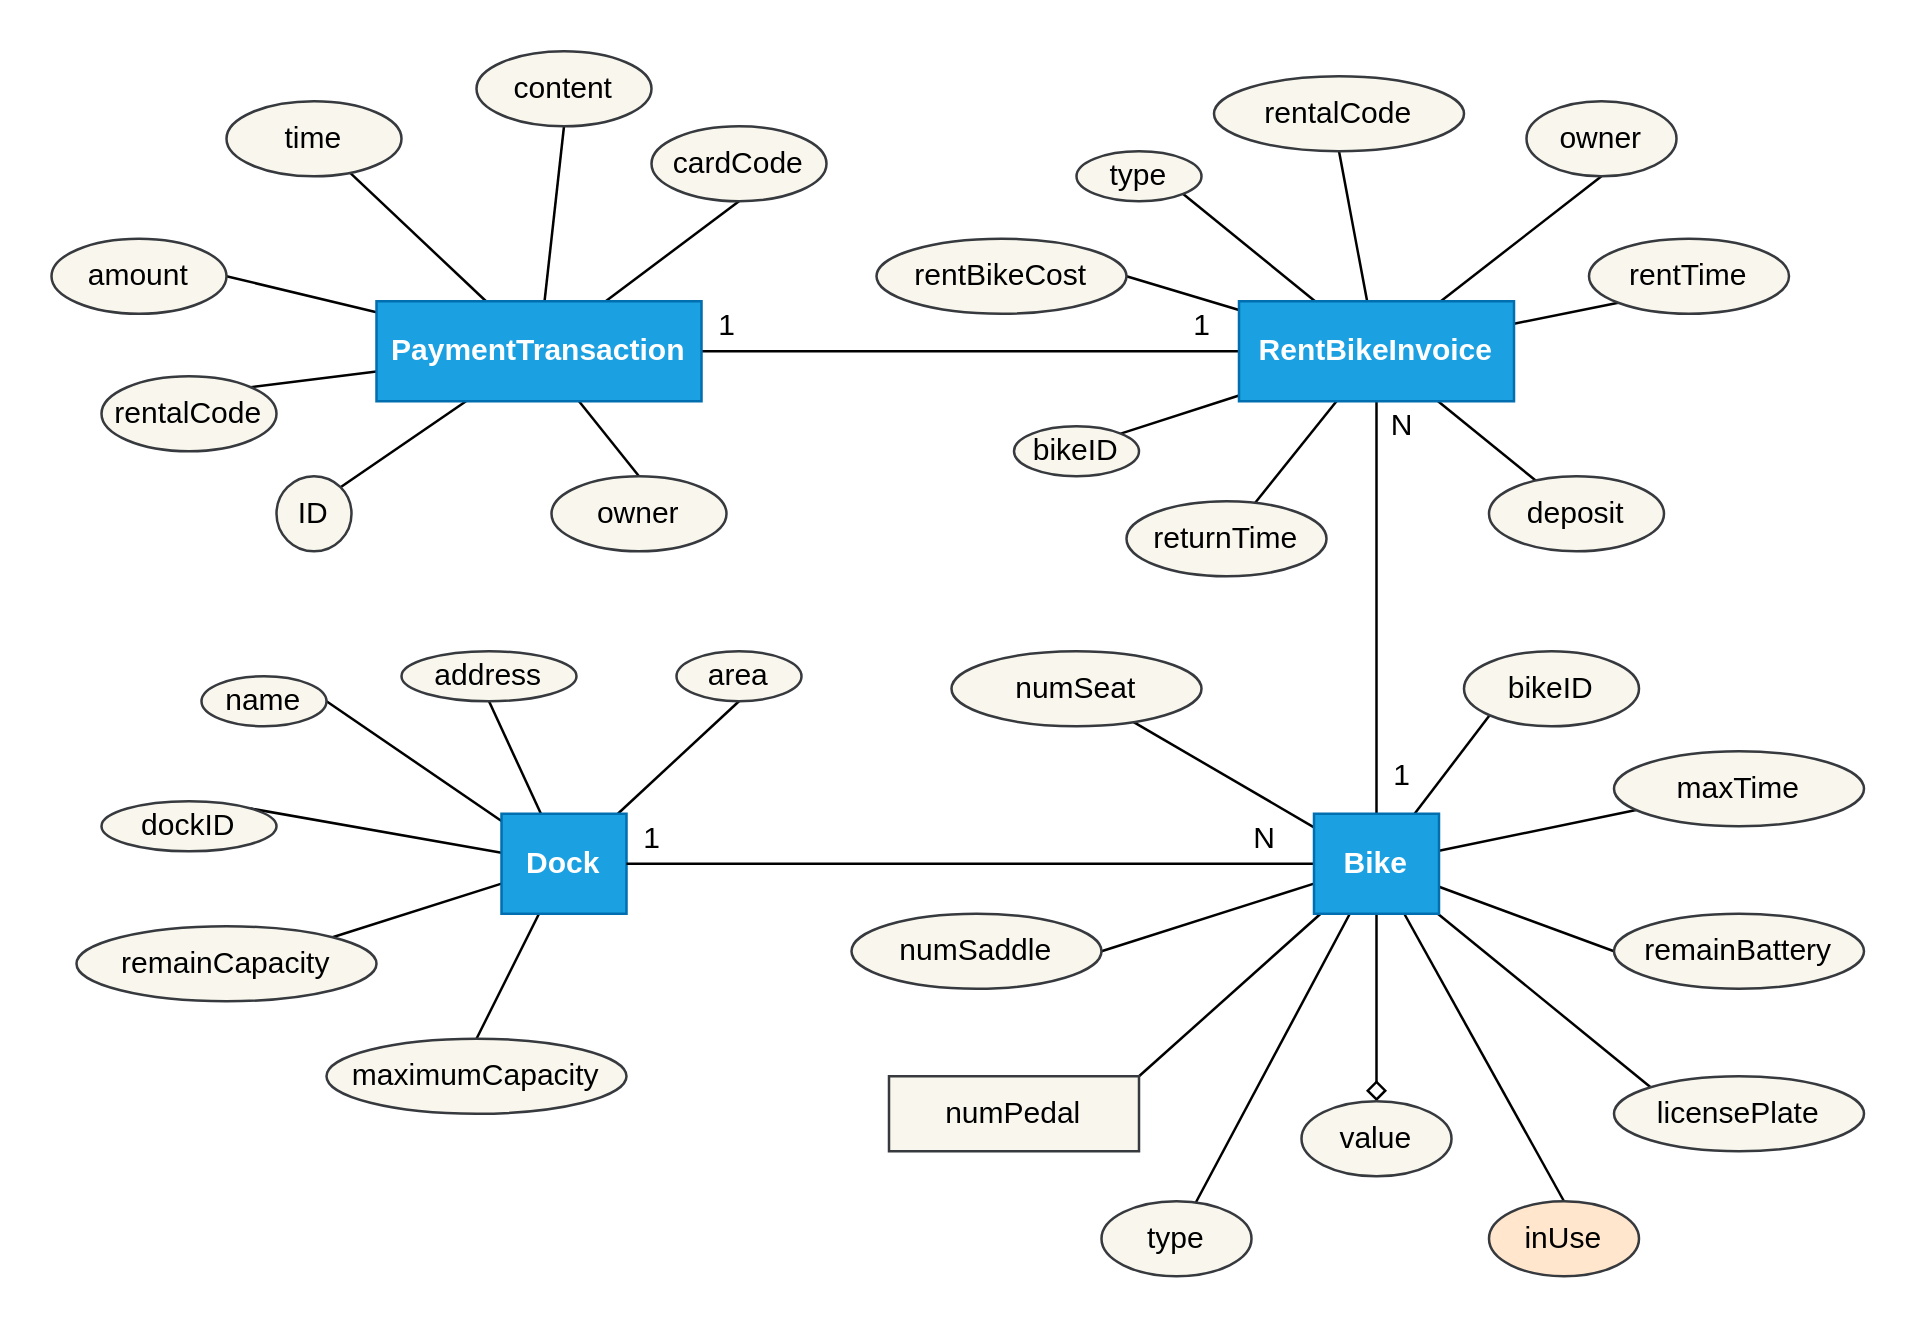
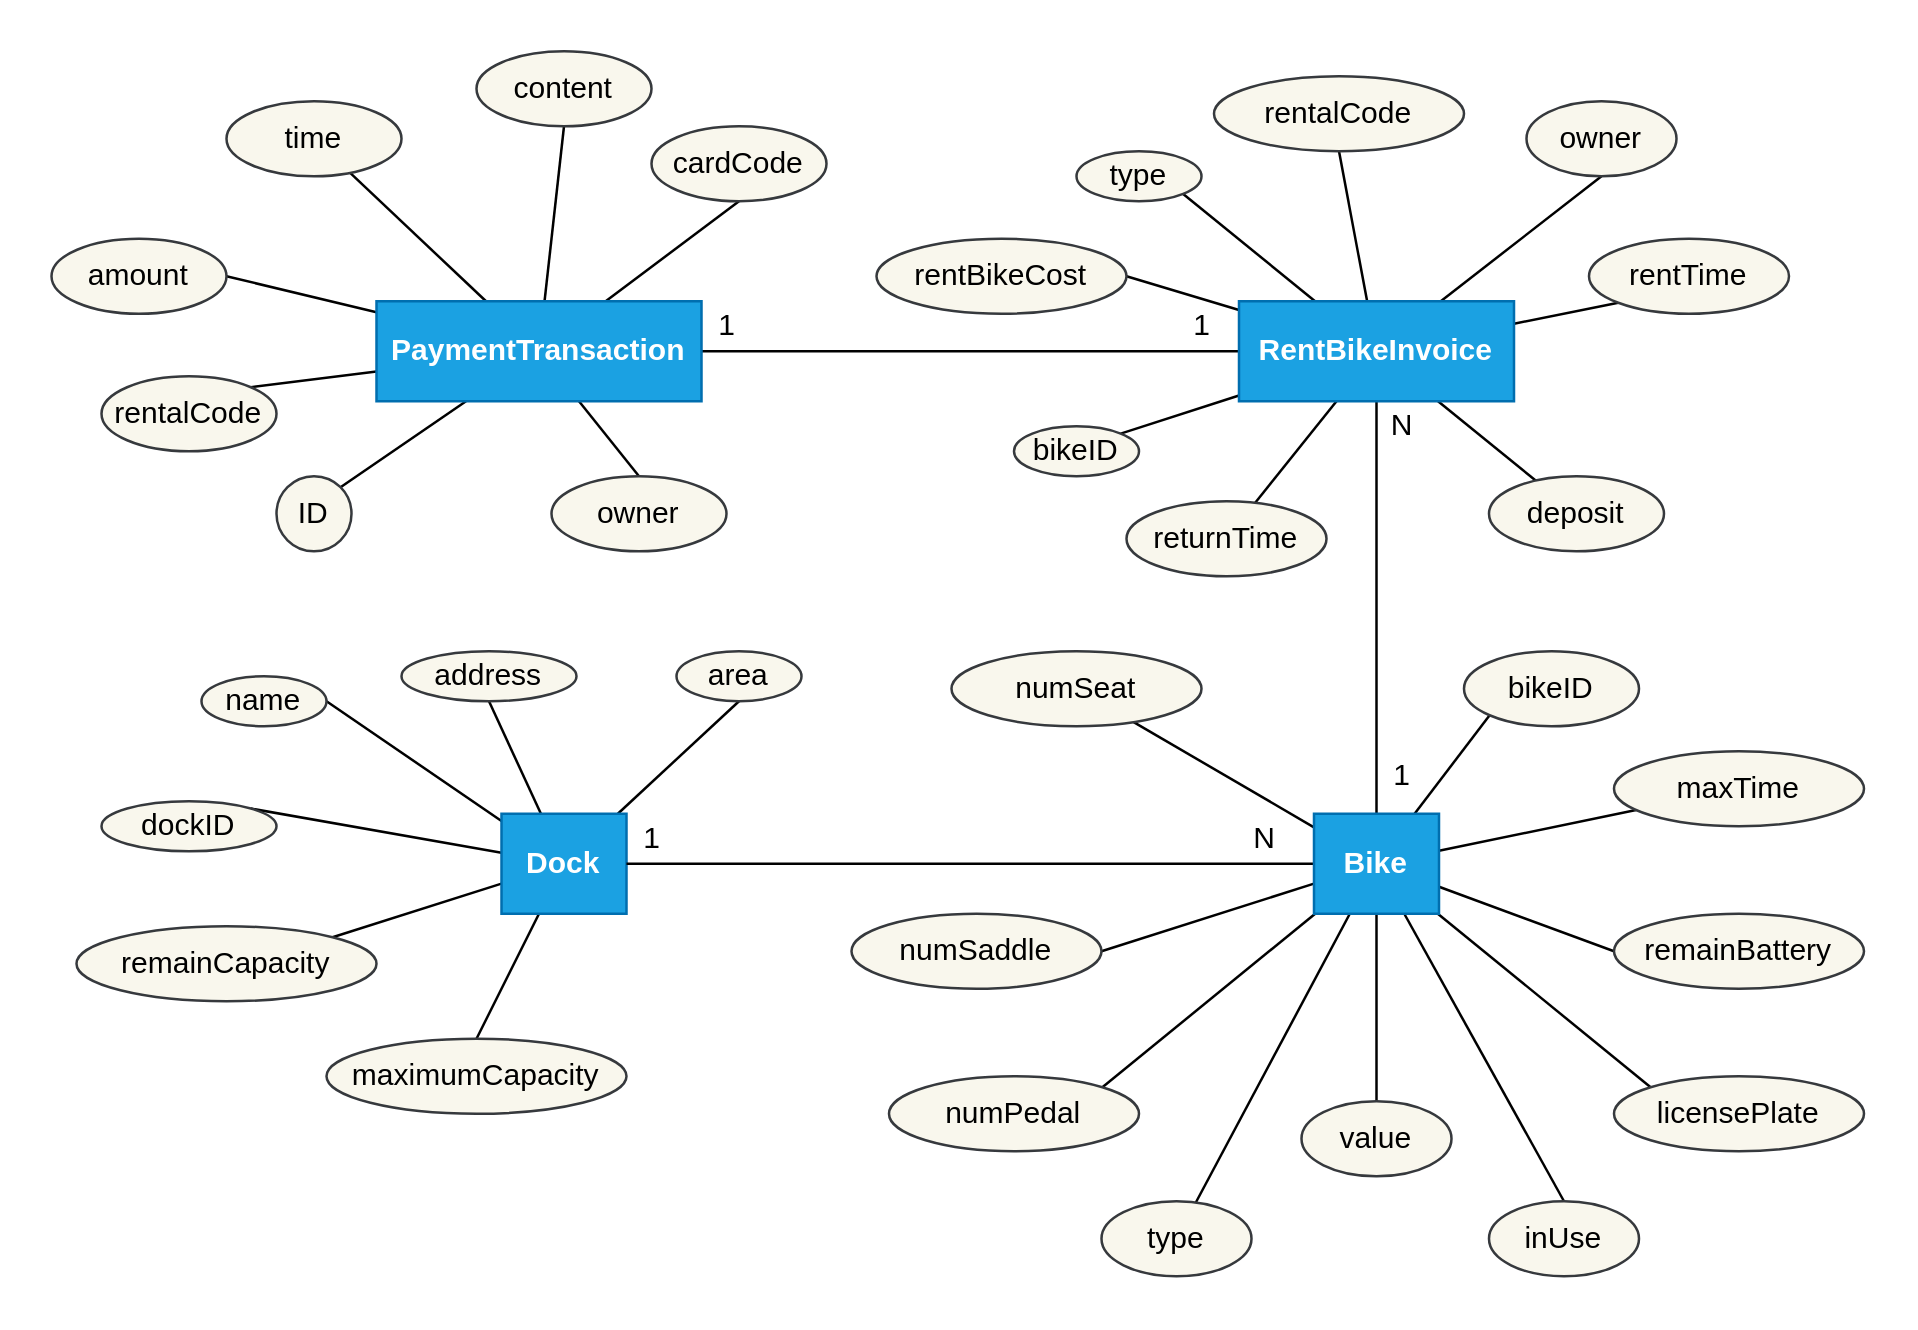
(1376, 1081) -> (1376, 1090)
(1014, 1114) -> (1014, 1114)
(1564, 1239) -> (1564, 1239)
